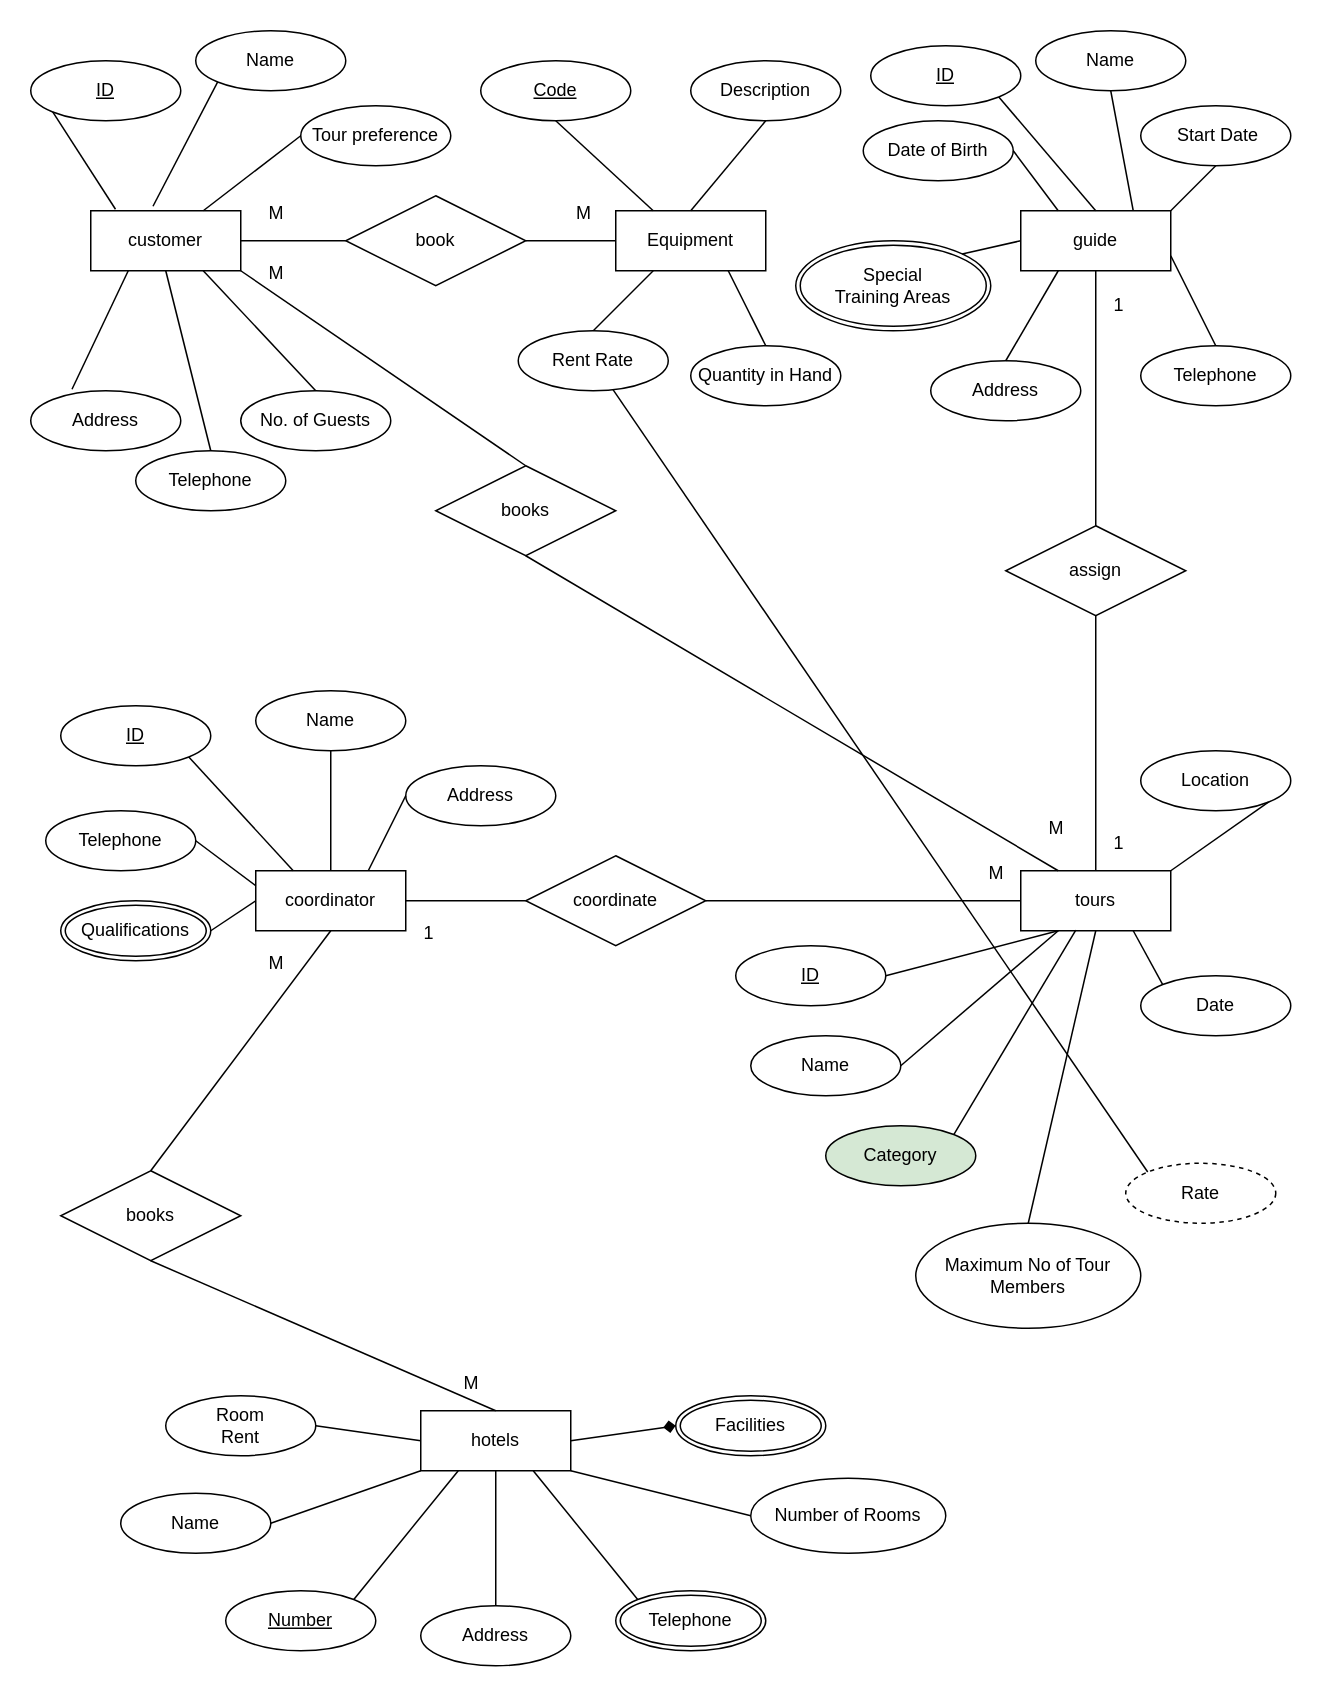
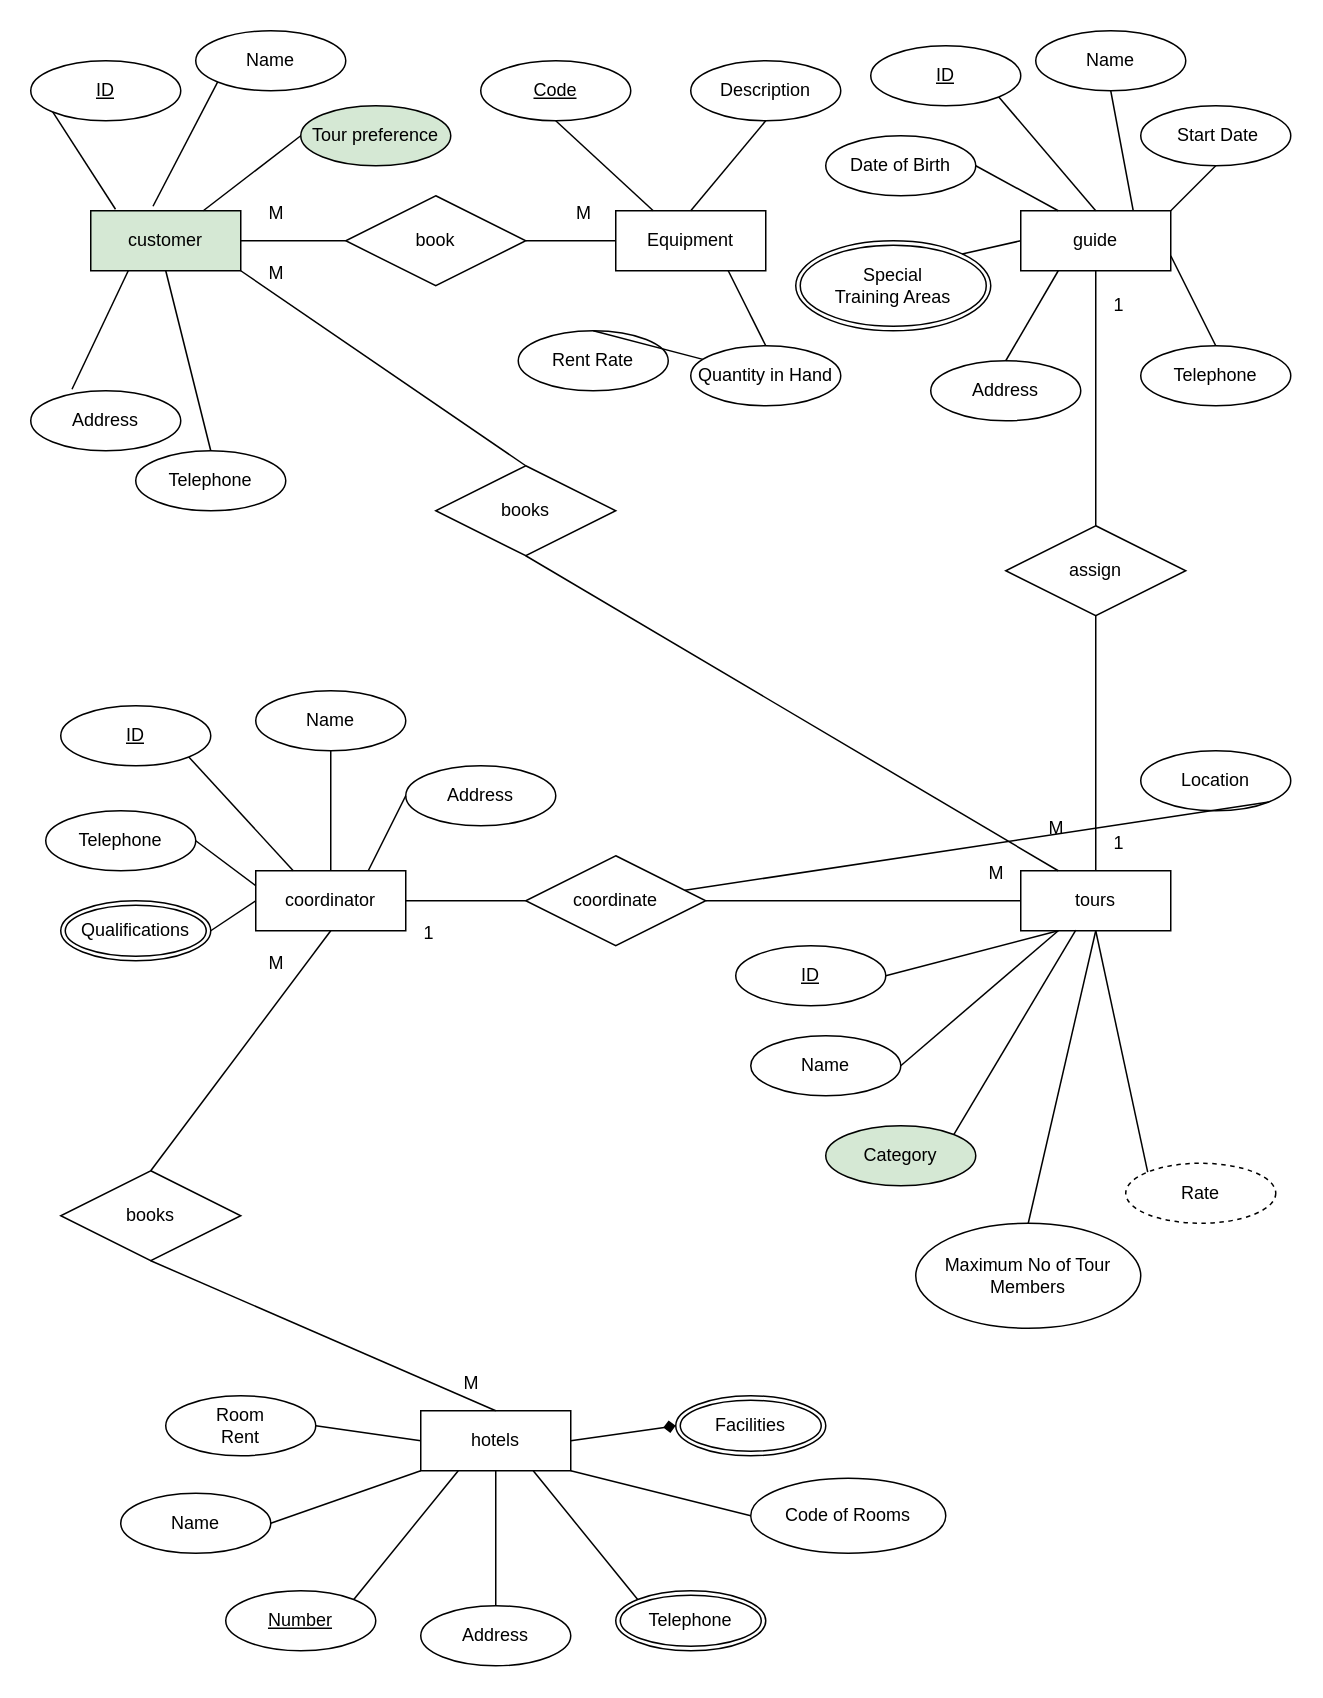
(376, 136) -> (376, 136)
(938, 151) -> (901, 166)
(166, 241) -> (166, 241)
(623, 301) -> (648, 345)
(260, 331) -> none
(316, 421) -> none
(1220, 836) -> (845, 866)
(1148, 957) -> none
(1007, 966) -> (1122, 1052)
(1216, 1006) -> none
(848, 1516) -> (848, 1516)
